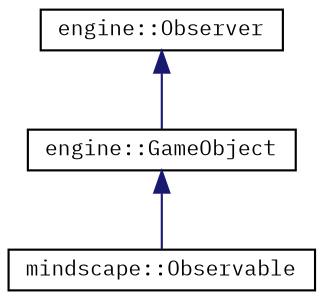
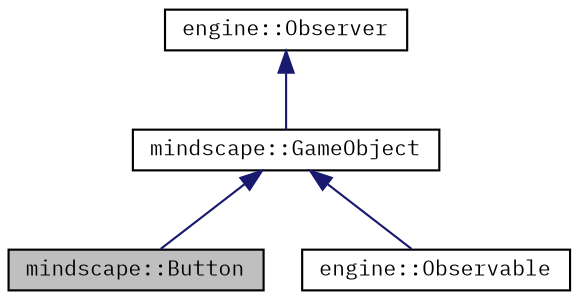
(162, 150) -> (286, 150)
none -> (136, 270)
(162, 270) -> (436, 270)
